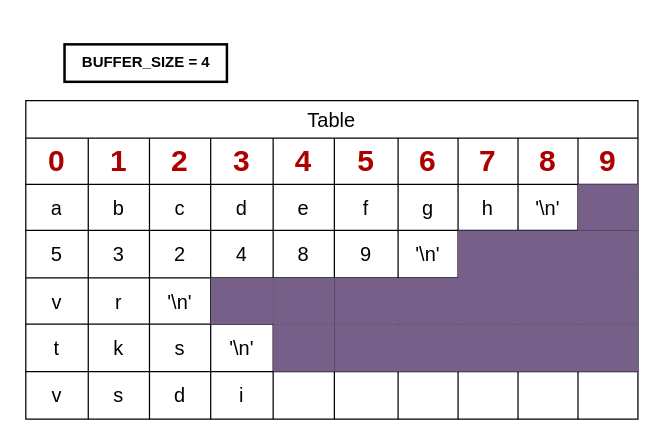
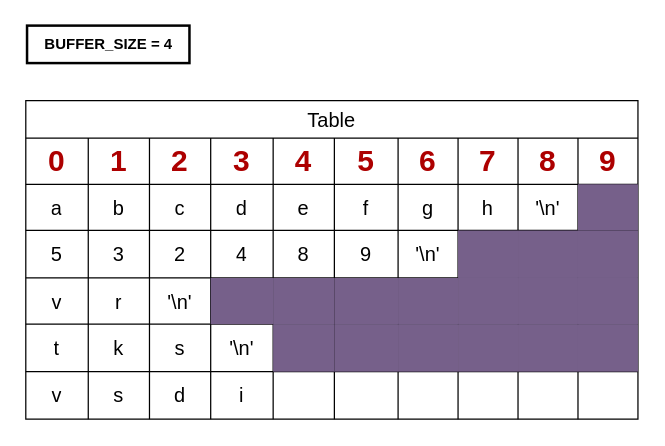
(146, 63) -> (108, 44)
